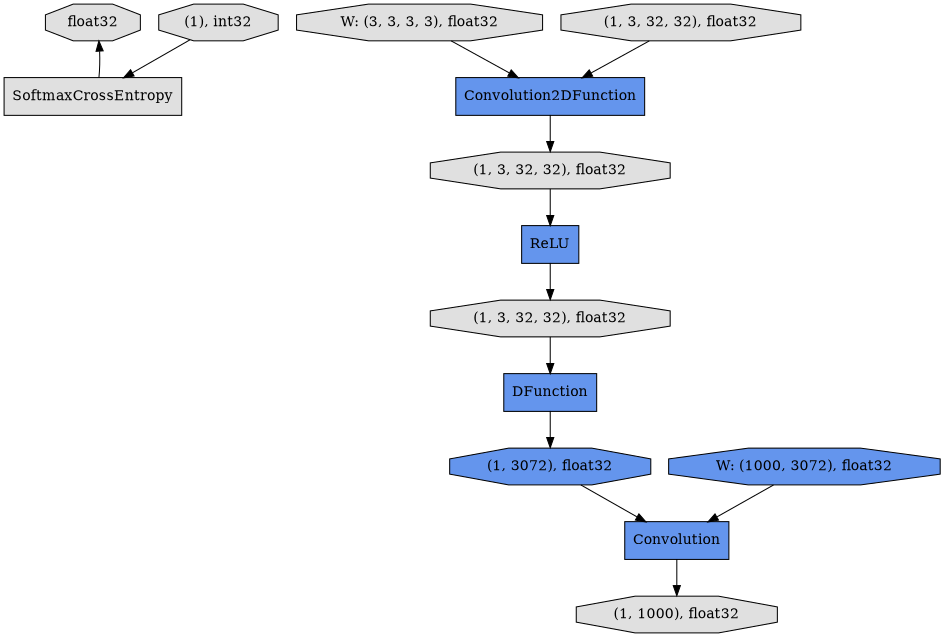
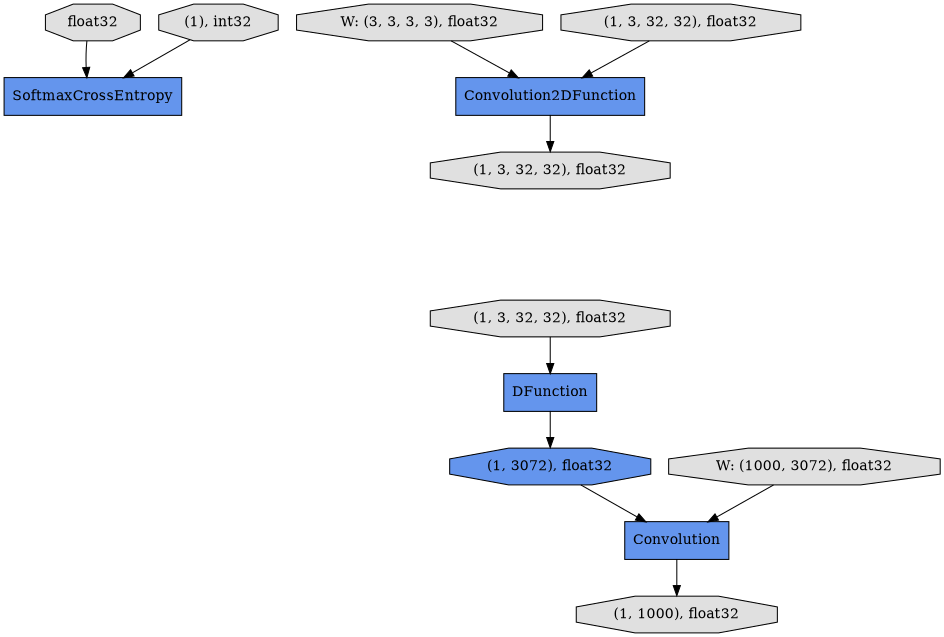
(100, 64) -> (86, 54)
(93, 96) -> (93, 96)
(550, 244) -> none
(804, 467) -> (804, 467)
